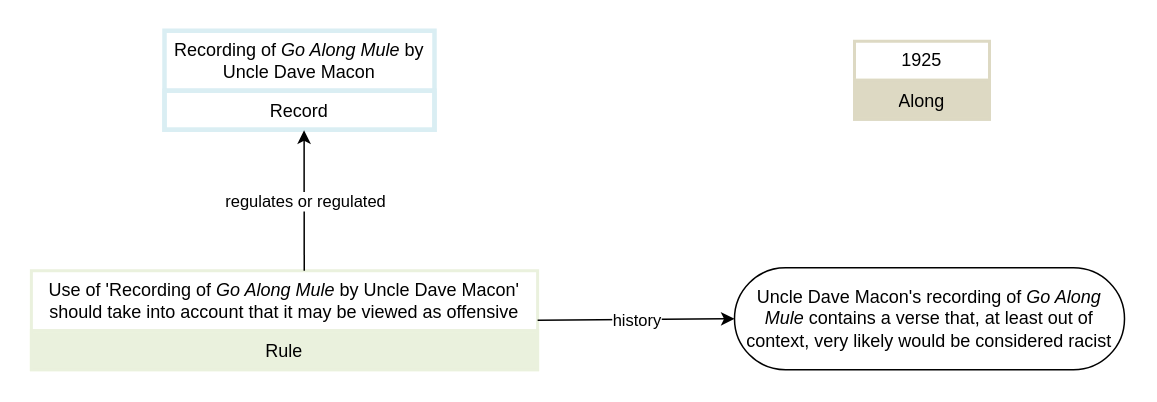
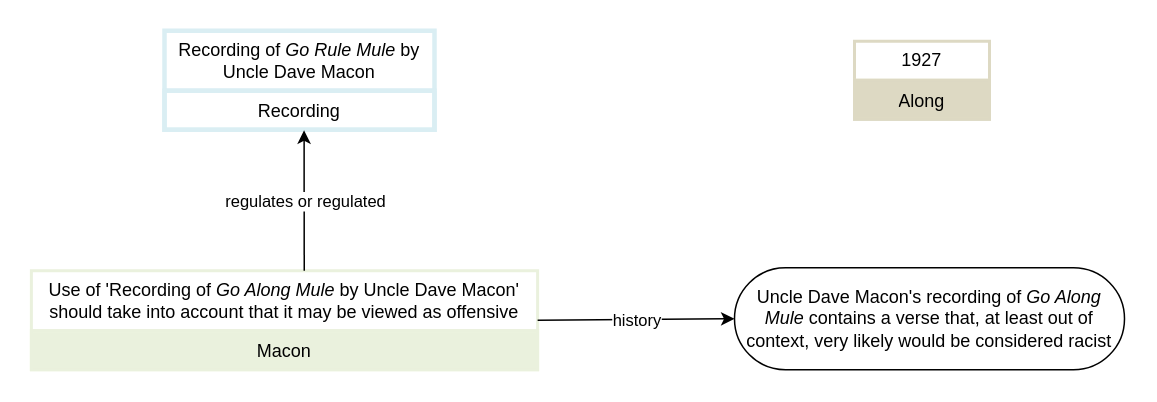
(299, 61) -> (299, 61)
(922, 61) -> (922, 61)
(299, 112) -> (299, 112)
(284, 352) -> (284, 352)
